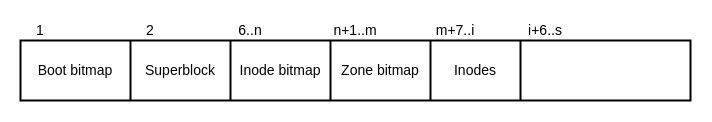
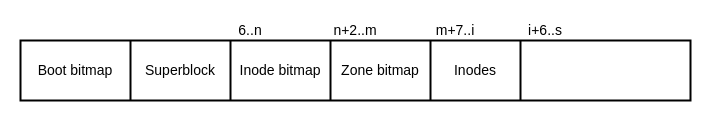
(41, 31) -> none
(151, 31) -> none
(356, 31) -> (356, 31)
